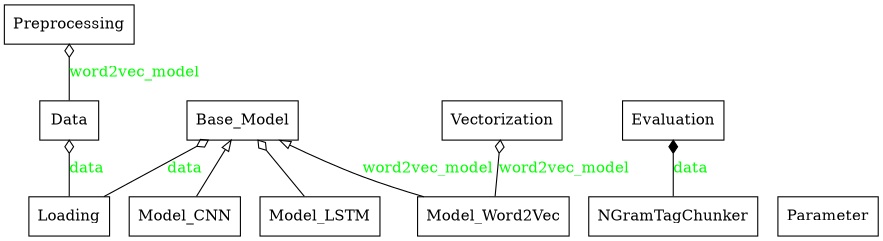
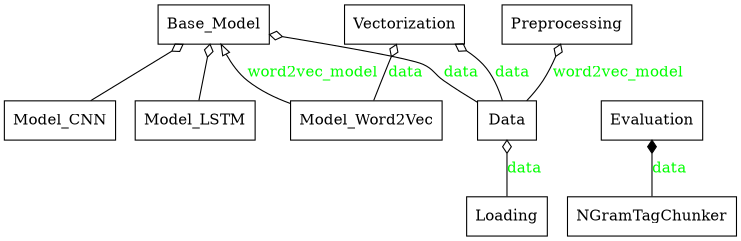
none -> (489, 72)
(564, 168) -> (406, 73)
(150, 171) -> (381, 54)
(211, 173) -> (131, 76)
(828, 216) -> none
